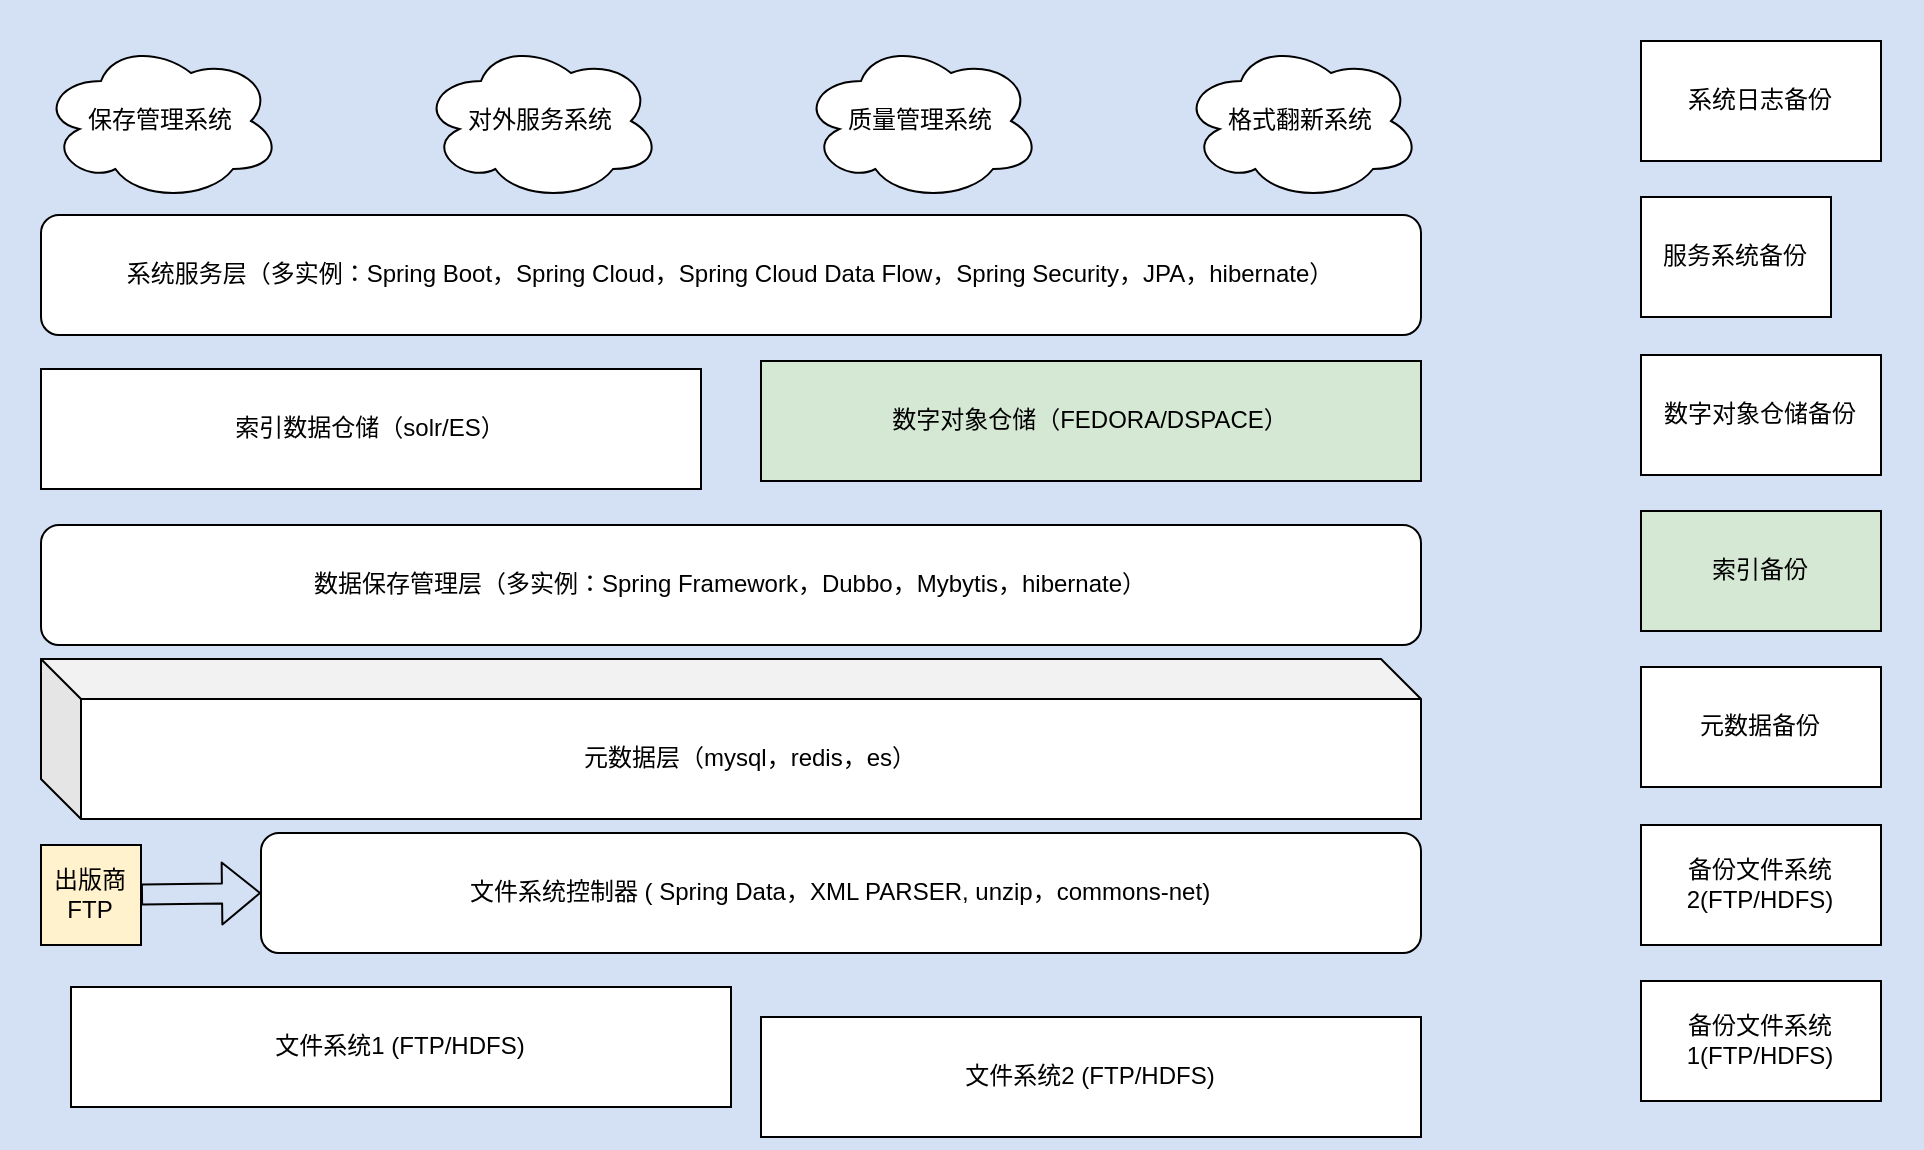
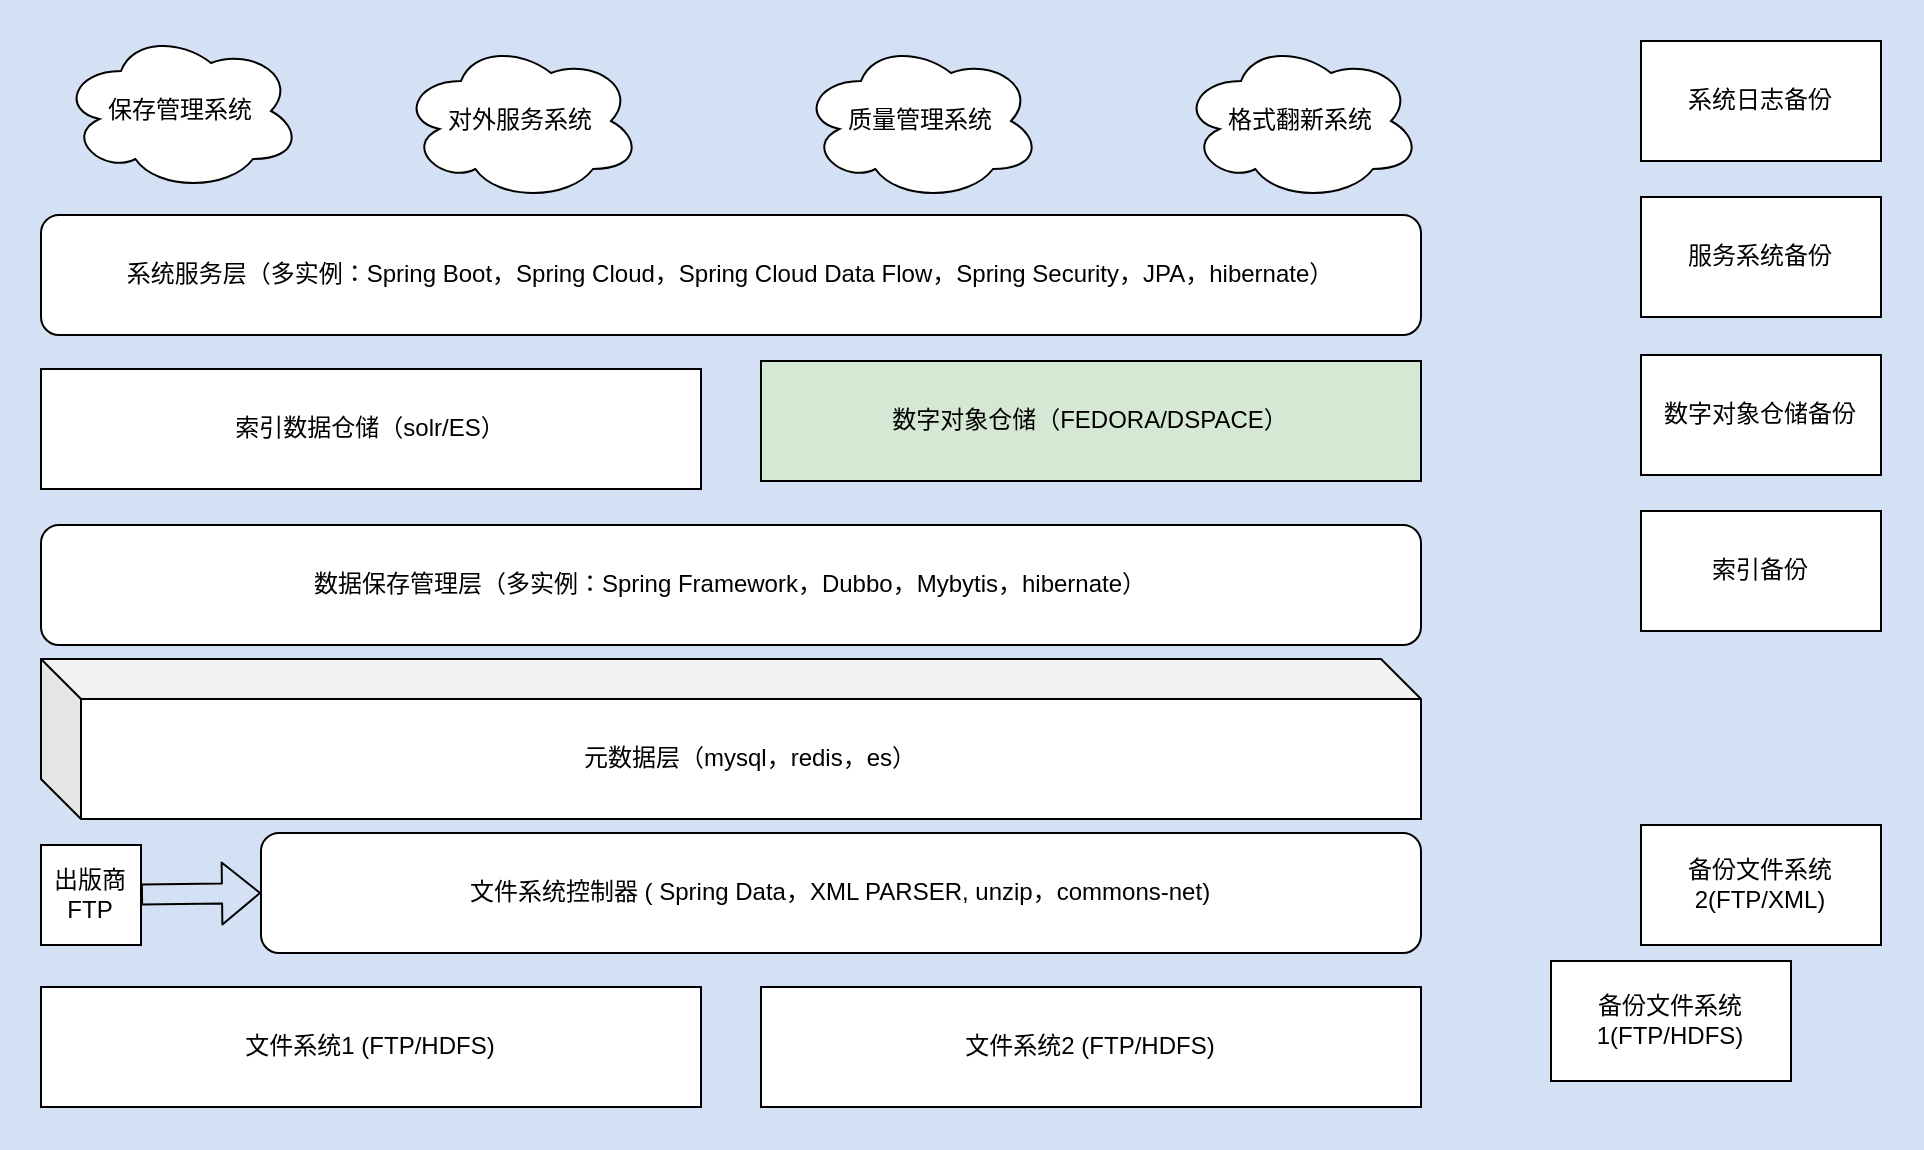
(161, 121) -> (181, 111)
(541, 121) -> (521, 121)
(1736, 257) -> (1761, 257)
(1761, 571) -> (1761, 571)
(1761, 727) -> none
(1761, 885) -> (1761, 885)
(91, 895) -> (91, 895)
(1761, 1041) -> (1671, 1021)
(401, 1047) -> (371, 1047)
(1091, 1077) -> (1091, 1047)
